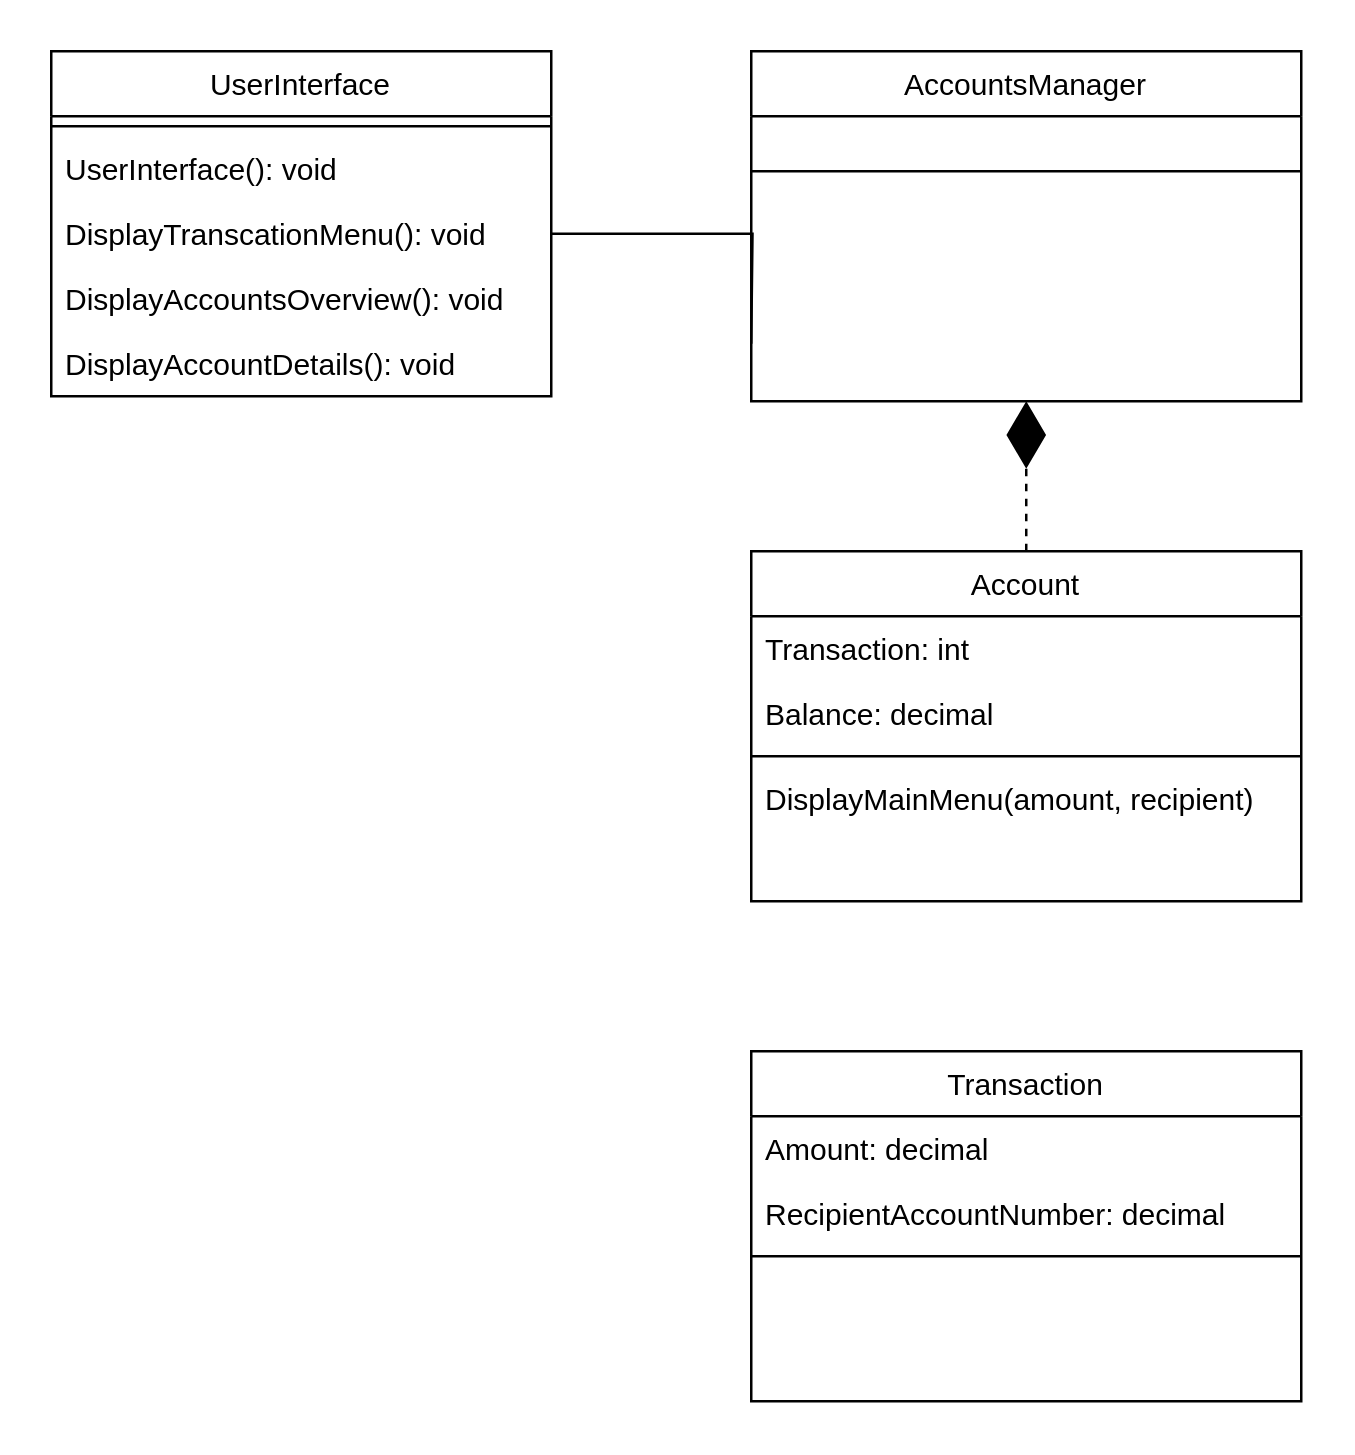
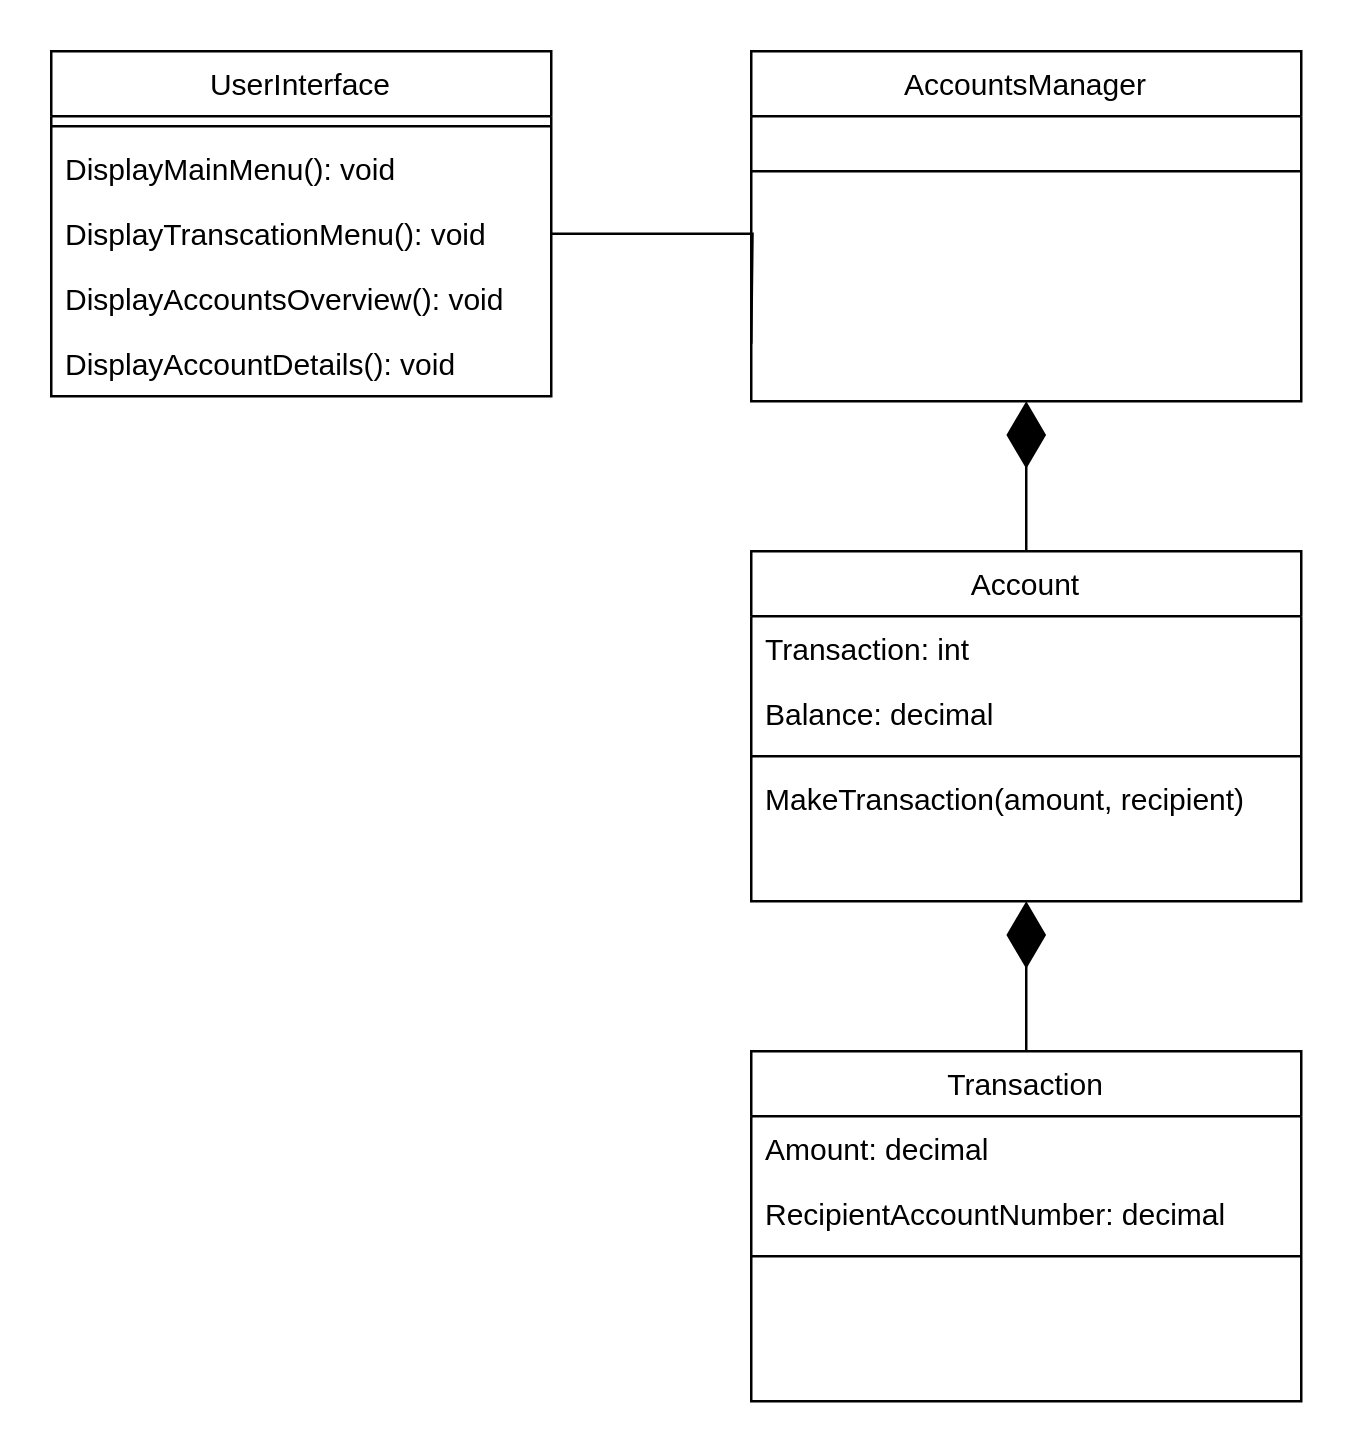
(230, 170) -> (235, 170)
(1026, 506) -> (1026, 506)
(1023, 800) -> (1031, 800)
none -> (1026, 1009)
